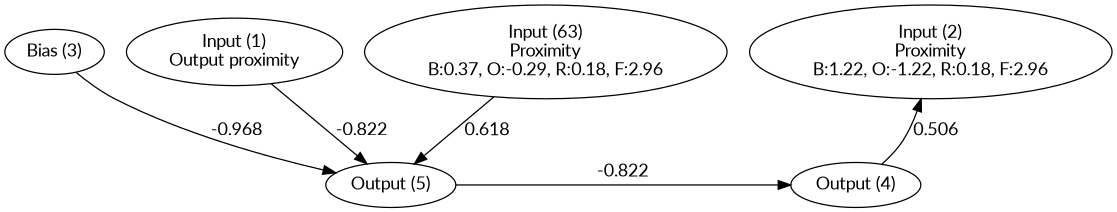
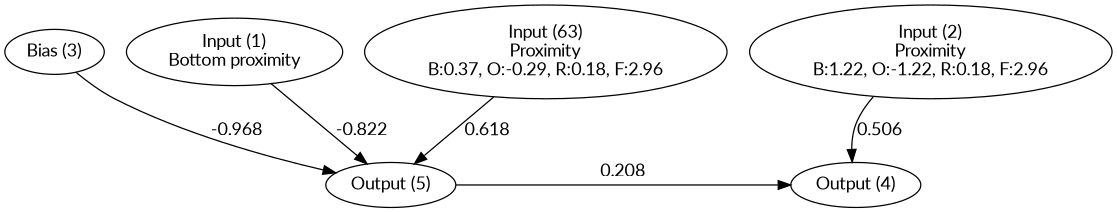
(235, 52) -> (235, 52)
(903, 140) -> (857, 121)
(623, 172) -> (623, 172)
